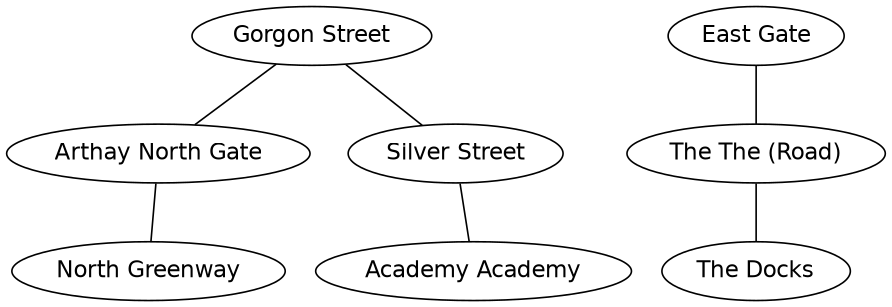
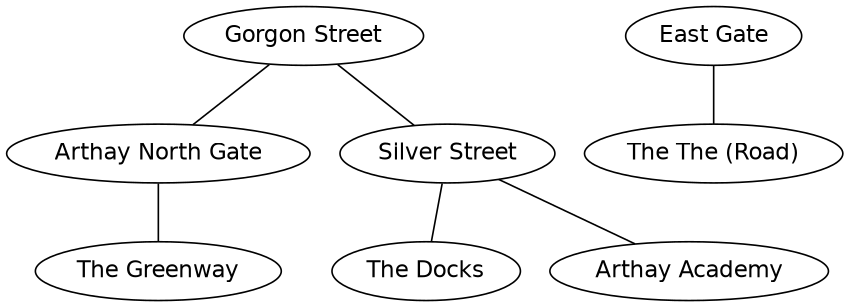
(756, 212) -> (437, 212)
(149, 271) -> (158, 271)
(474, 271) -> (689, 271)
